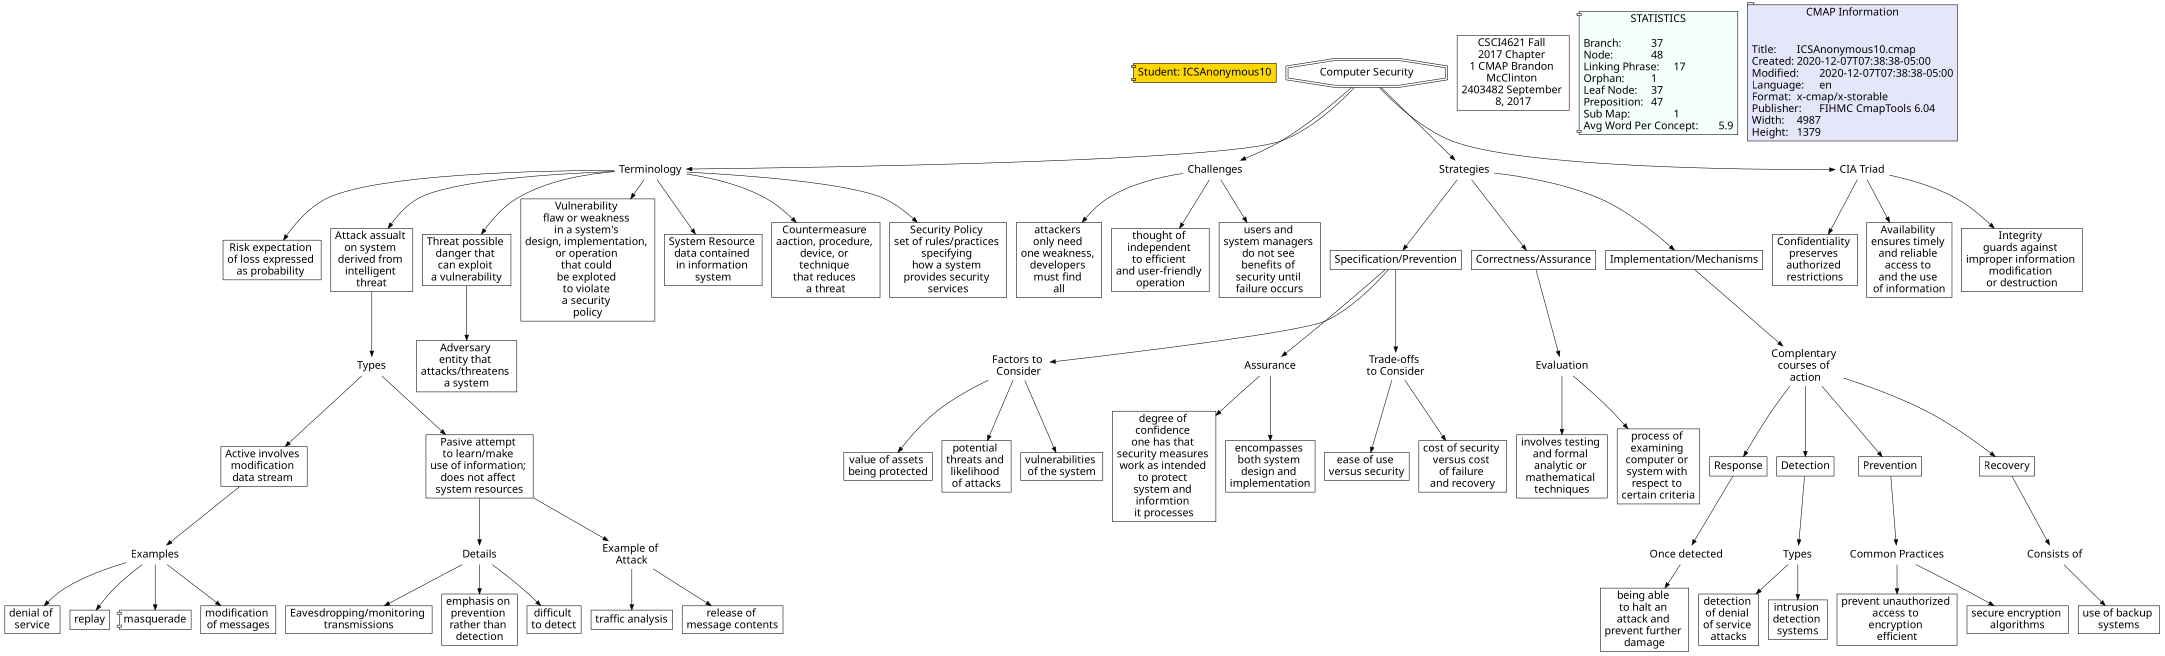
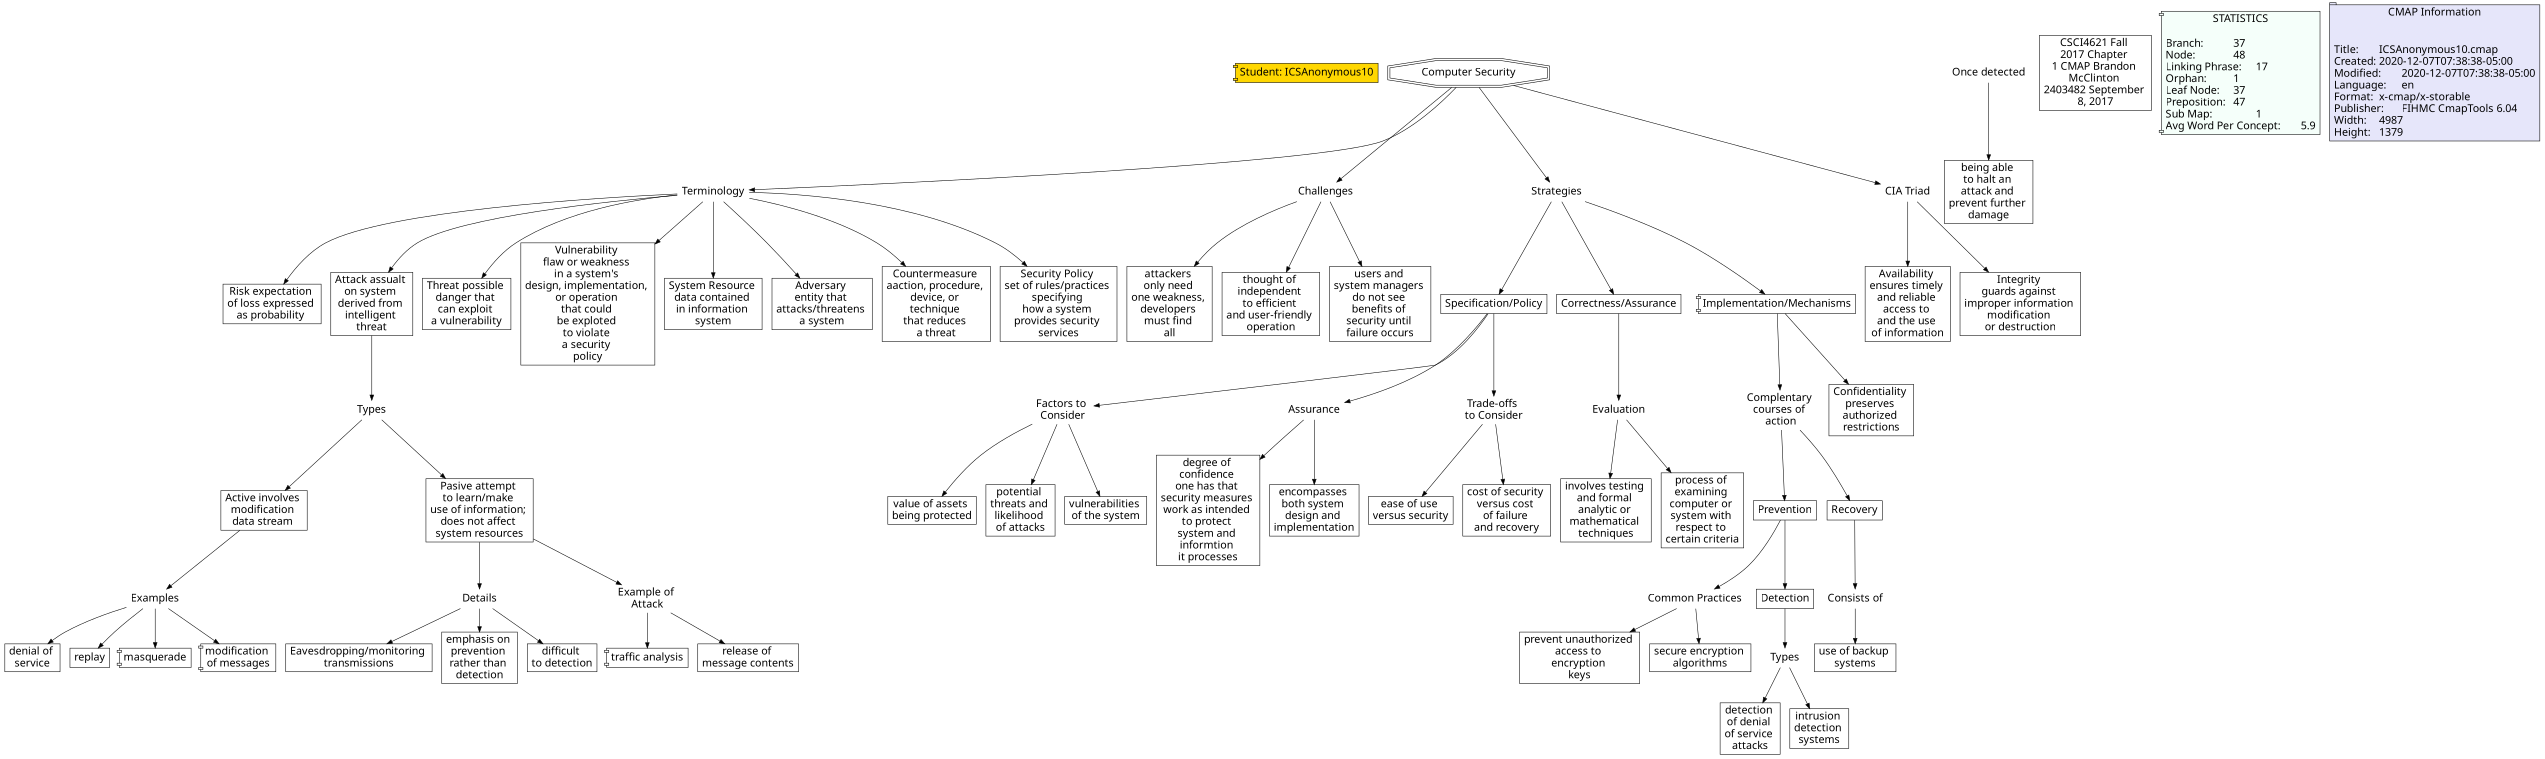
(1844, 205) -> (1815, 347)
(1396, 260) -> (1494, 304)
(1684, 260) -> (1777, 304)
(467, 311) -> (761, 237)
(1805, 419) -> (1785, 552)
(1738, 466) -> none
(238, 620) -> (238, 658)
(554, 620) -> (562, 658)
(632, 620) -> (647, 658)
(1897, 620) -> (1580, 658)
